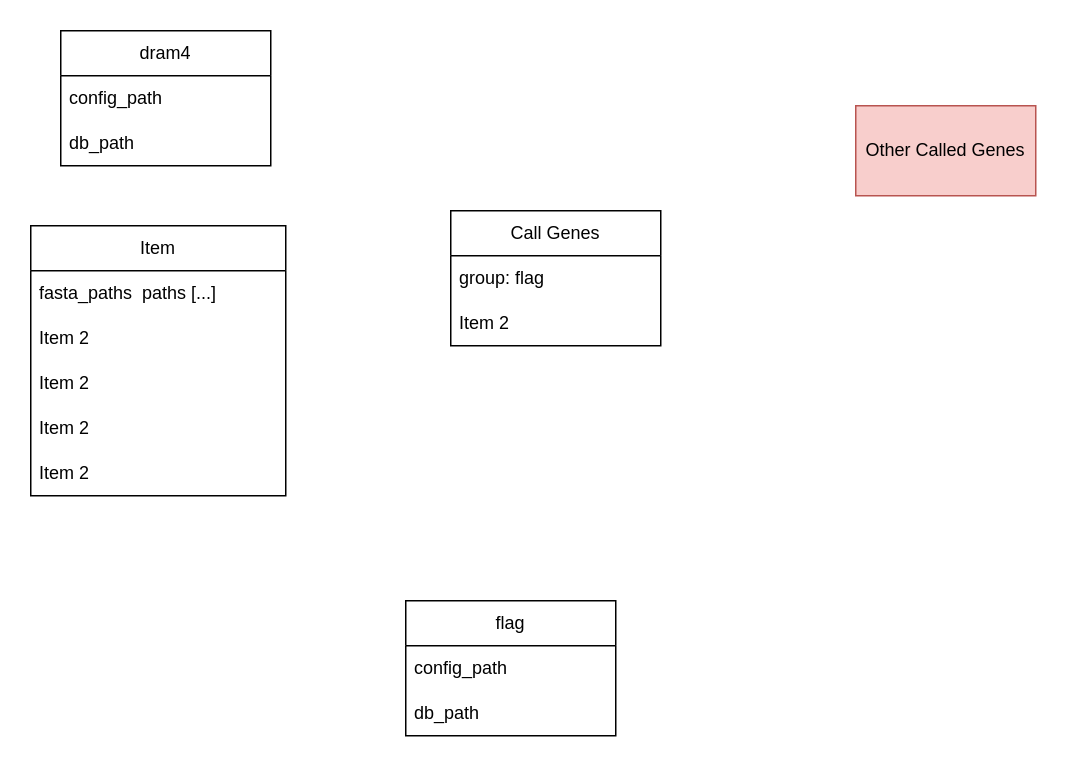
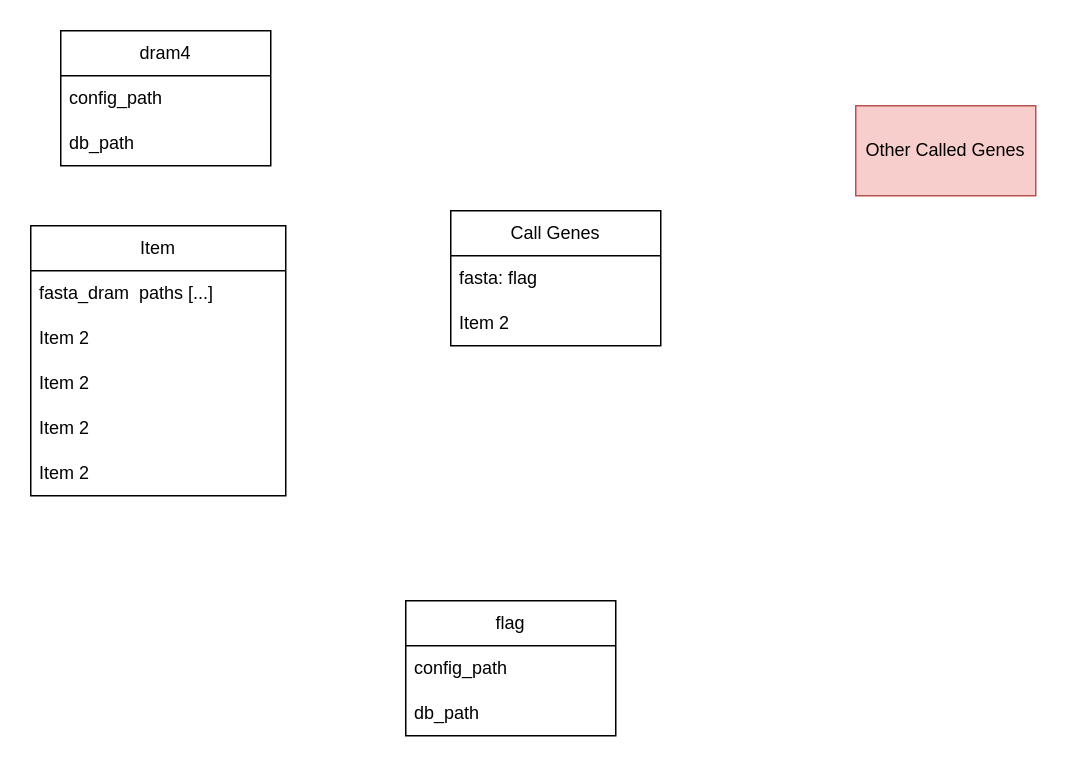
(508, 278) -> (508, 278)
(149, 293) -> (144, 293)
